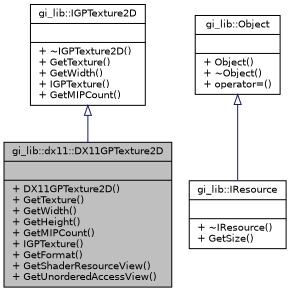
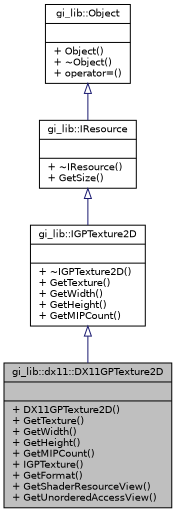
(74, 84) -> (73, 305)
none -> (88, 212)
